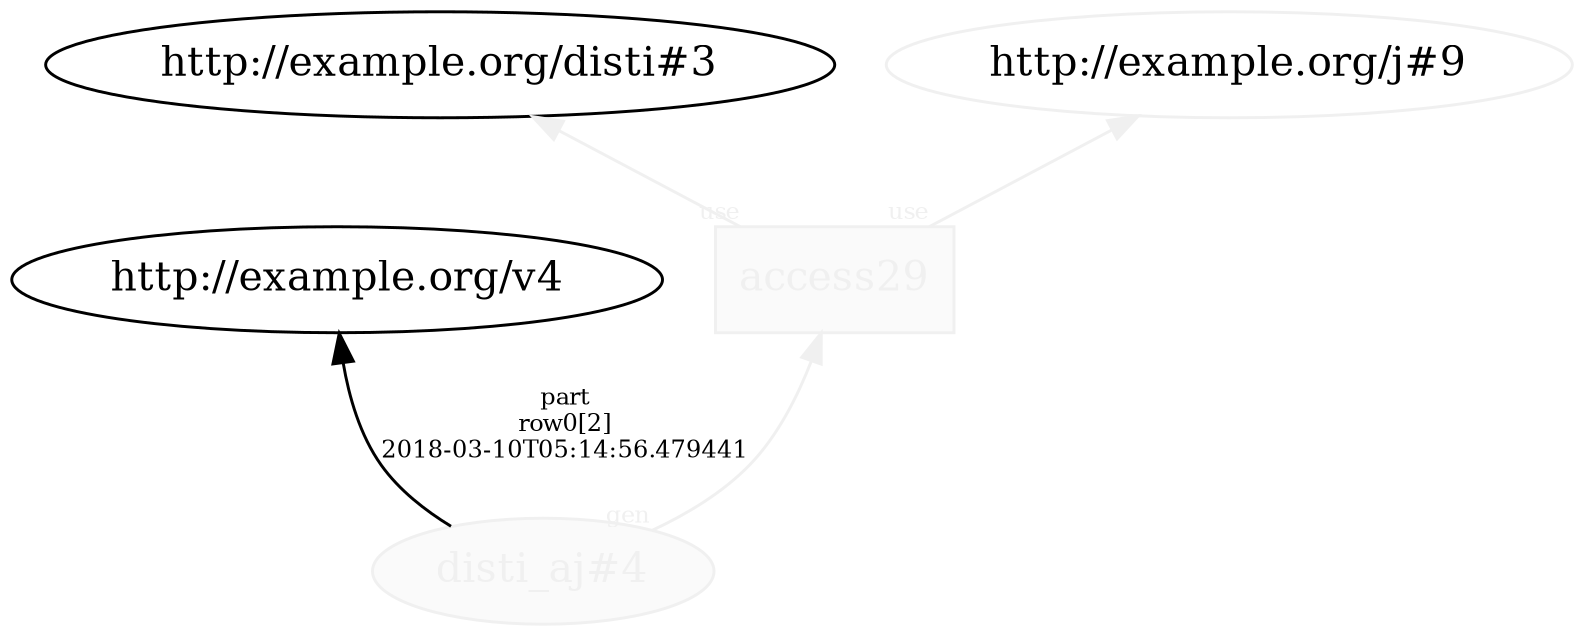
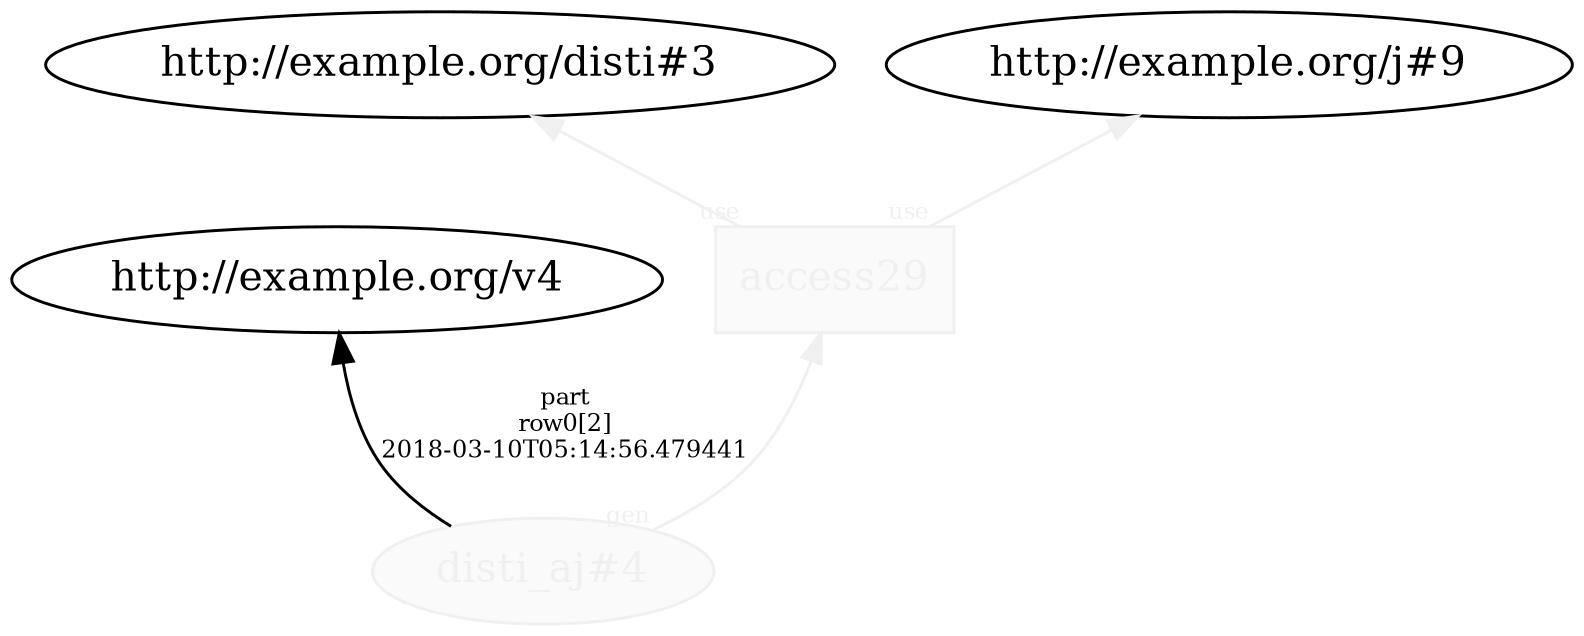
(1229, 65) -> (1229, 65)
